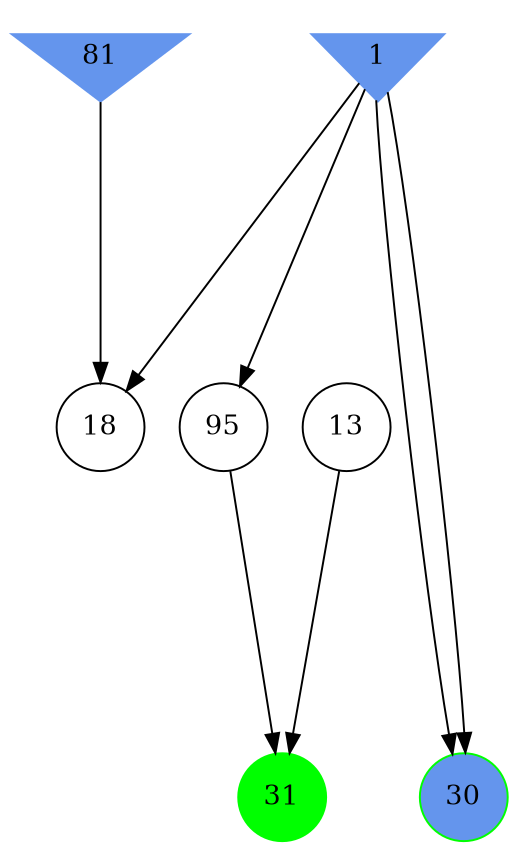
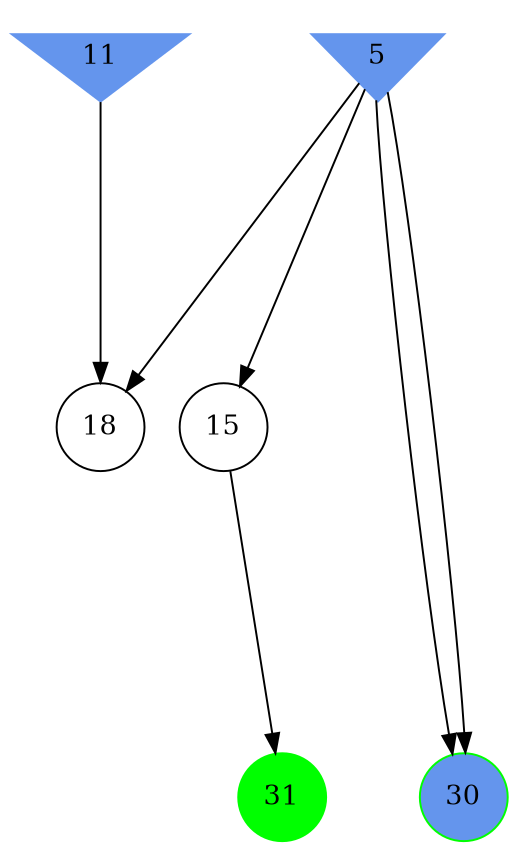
(101, 57) -> (101, 57)
(378, 57) -> (378, 57)
(224, 427) -> (224, 427)
(347, 427) -> none
